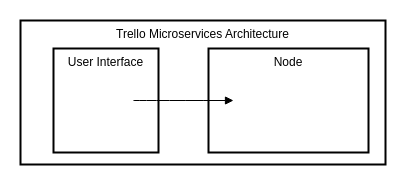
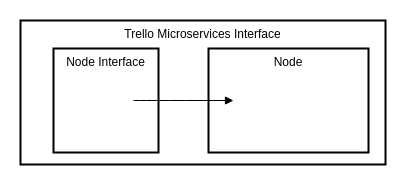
(203, 35) -> (203, 35)
(106, 63) -> (106, 63)
